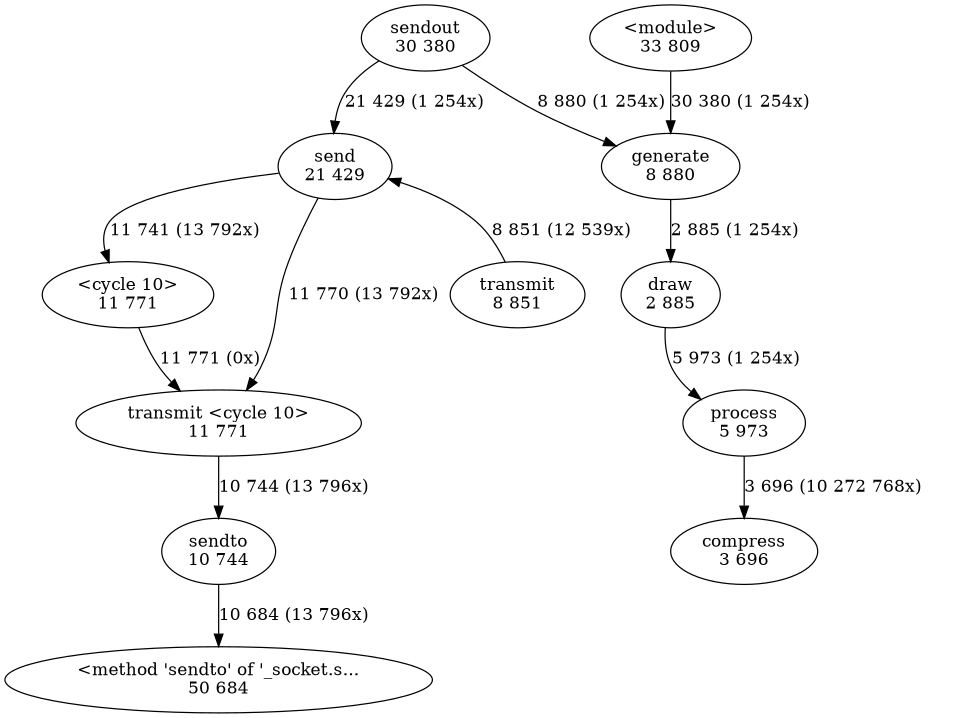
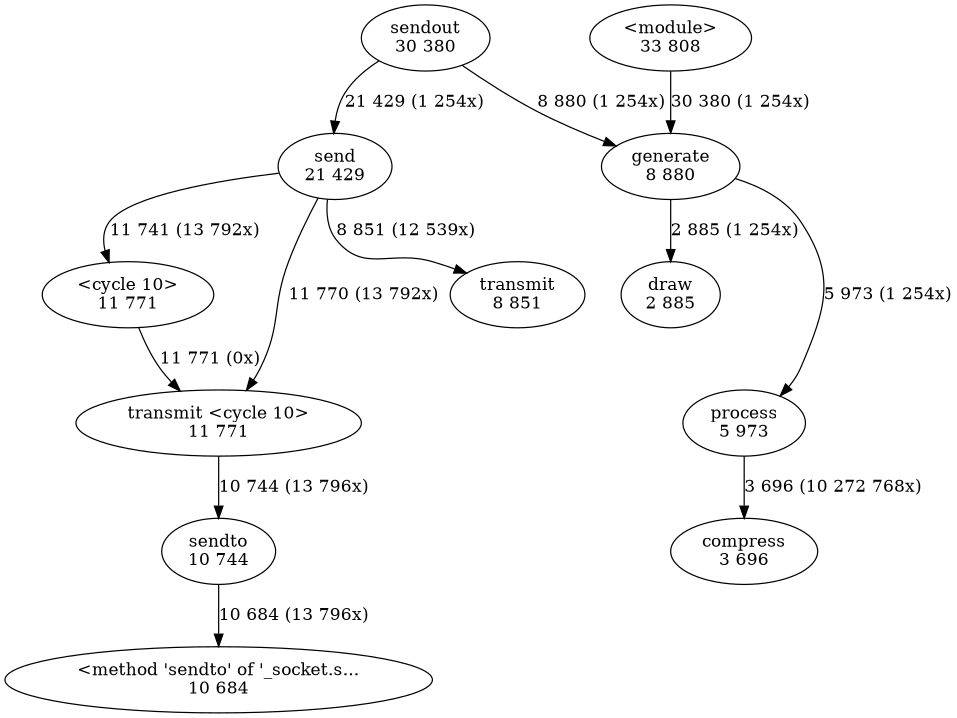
(671, 38) -> (671, 38)
(462, 211) -> (372, 259)
(670, 363) -> (821, 266)
(219, 680) -> (219, 680)
